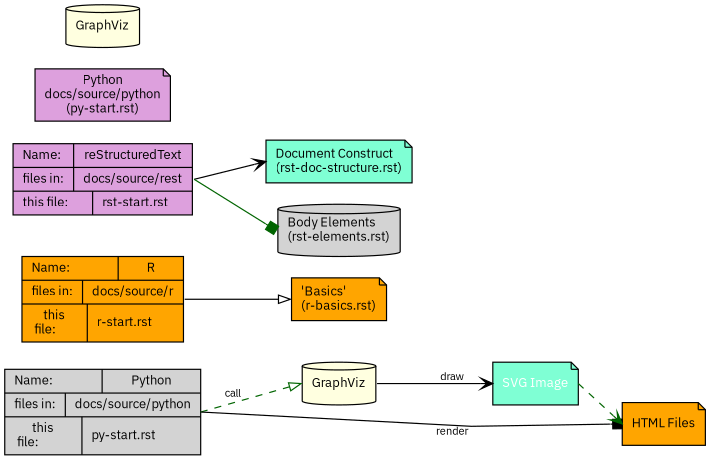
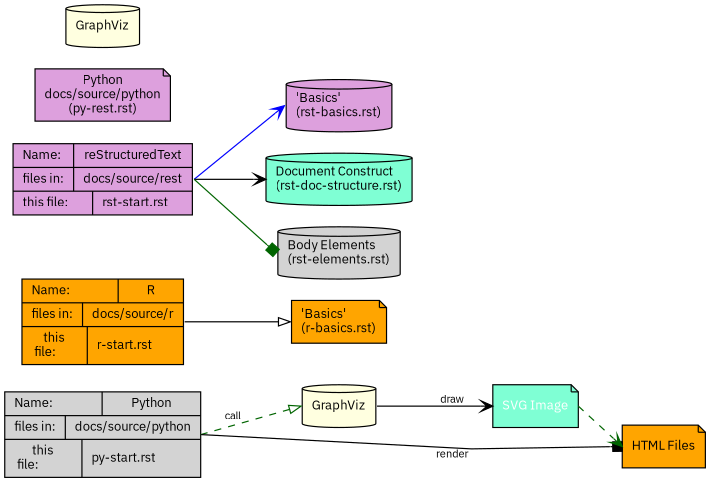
(103, 95) -> (103, 95)
none -> (339, 106)
(339, 162) -> (339, 179)
